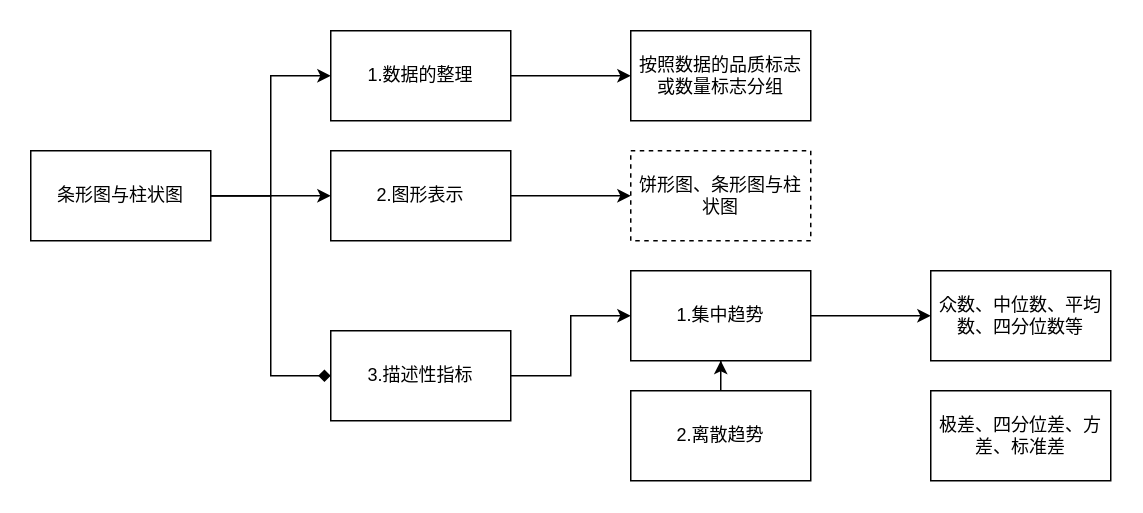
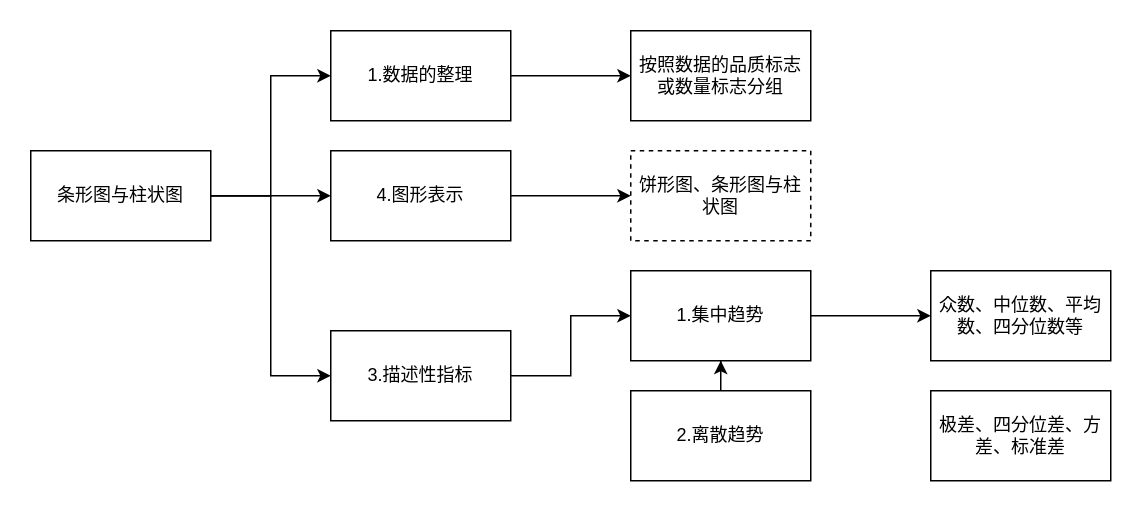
(421, 196) -> (421, 196)
(318, 376) -> (319, 376)
